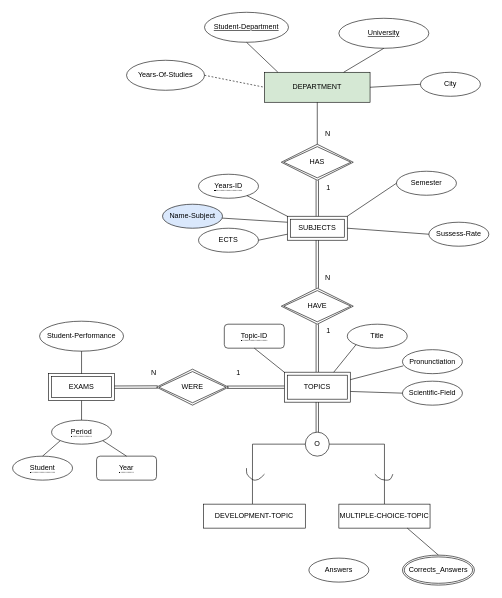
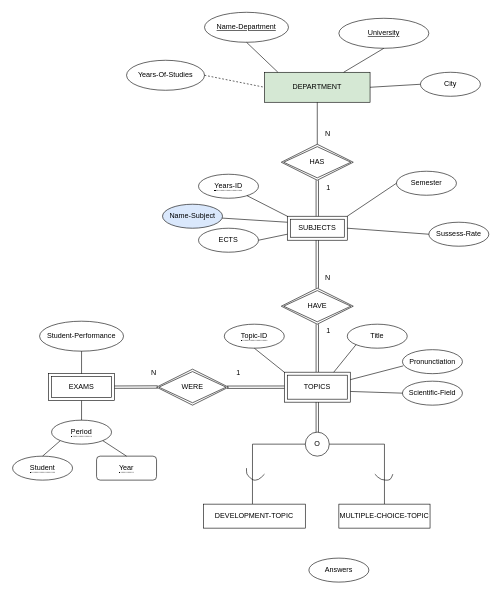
(246, 27) -> (246, 27)
(254, 336) -> (254, 336)
(423, 542) -> none
(438, 570) -> none
